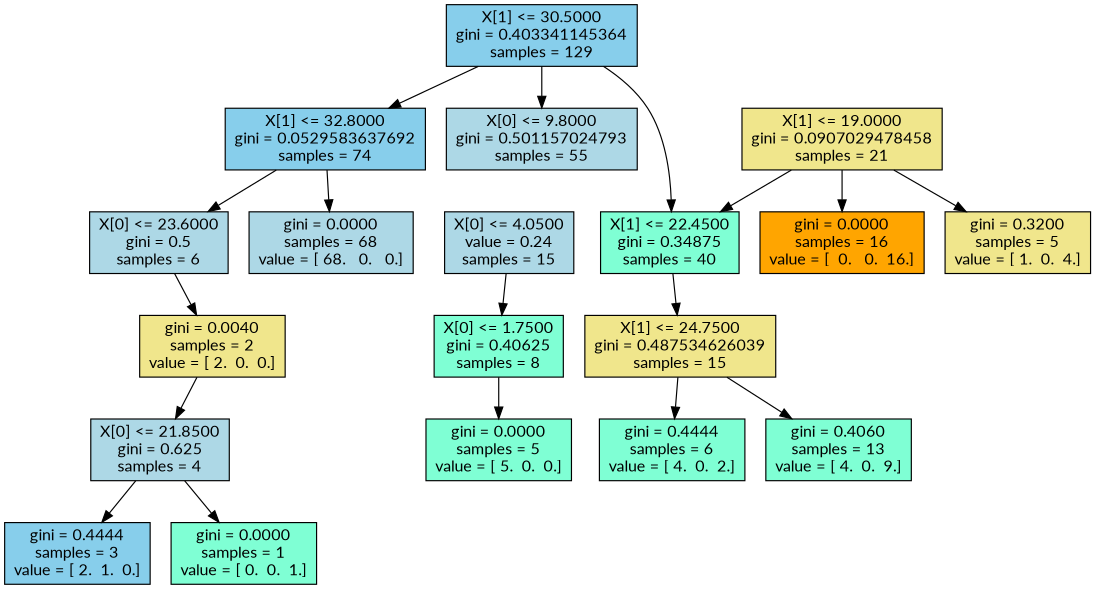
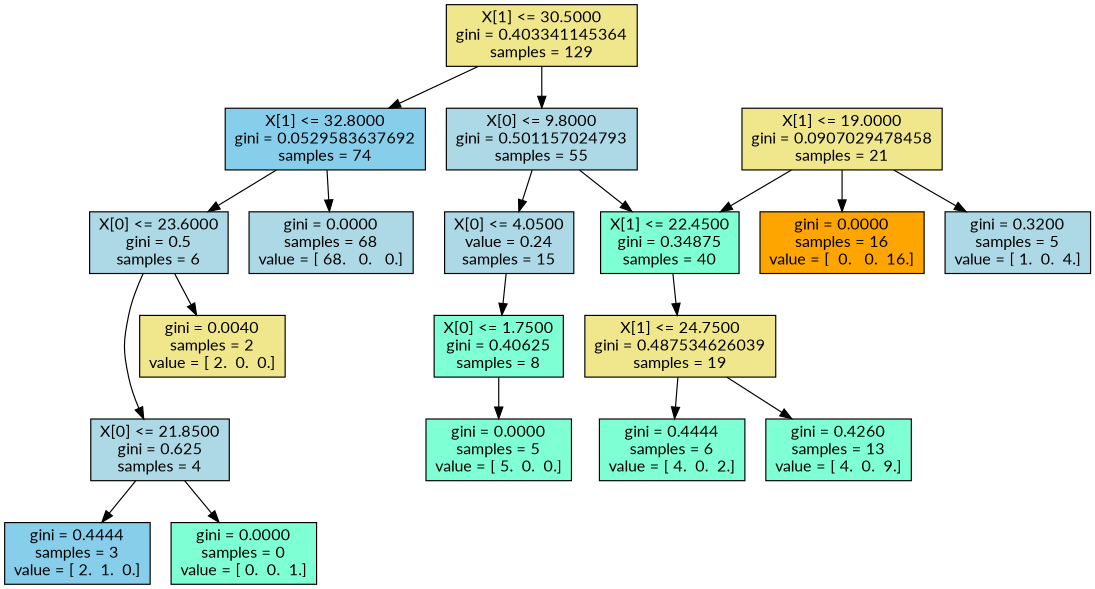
(542, 35) -> (542, 35)
(656, 123) -> (601, 187)
none -> (527, 185)
(1018, 243) -> (1018, 243)
(680, 346) -> (680, 346)
(189, 393) -> (125, 340)
(839, 450) -> (839, 450)
(244, 553) -> (244, 553)
